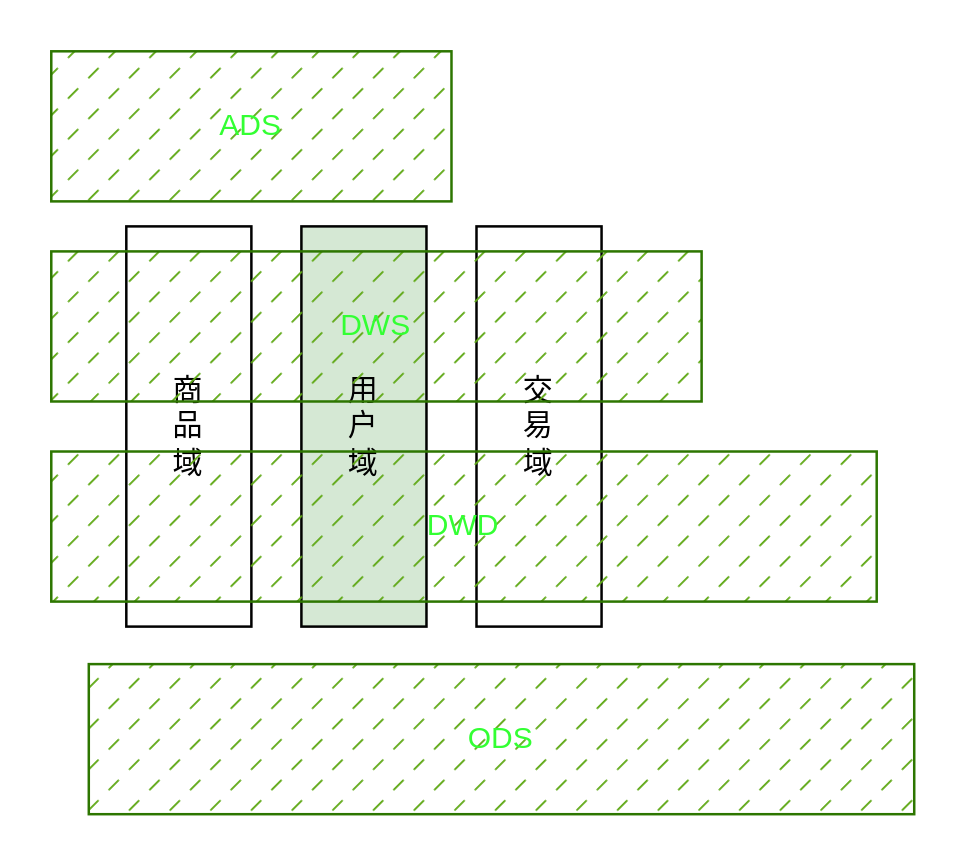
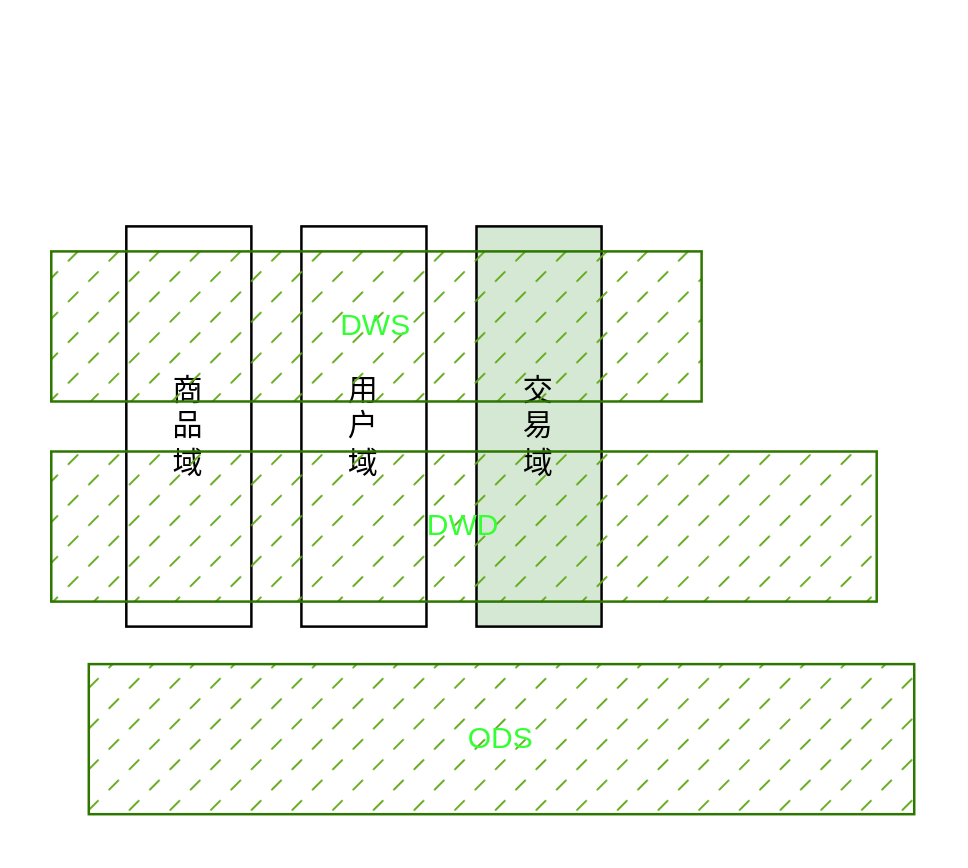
(251, 126) -> none
(364, 426) -> (364, 426)
(539, 426) -> (539, 426)
